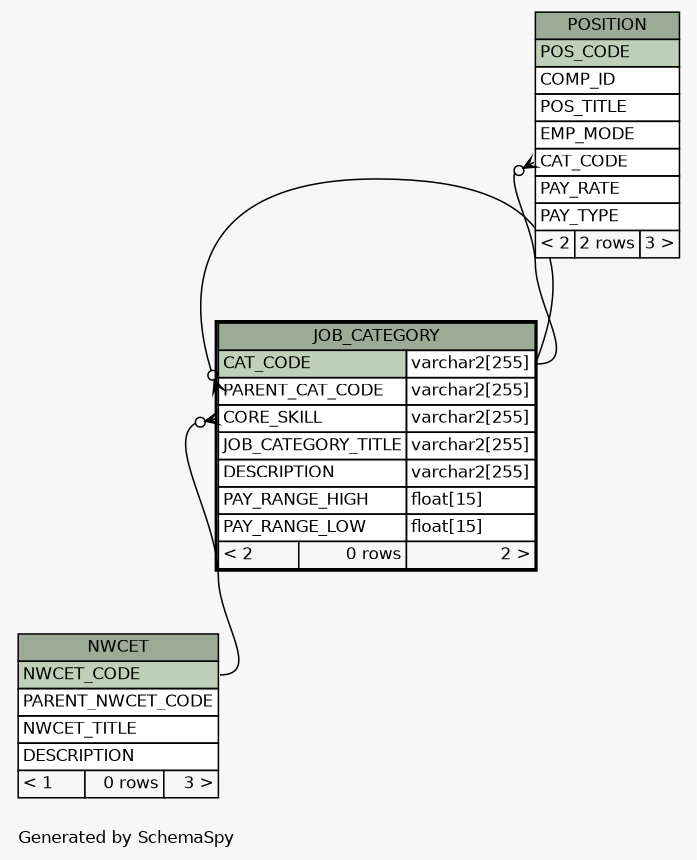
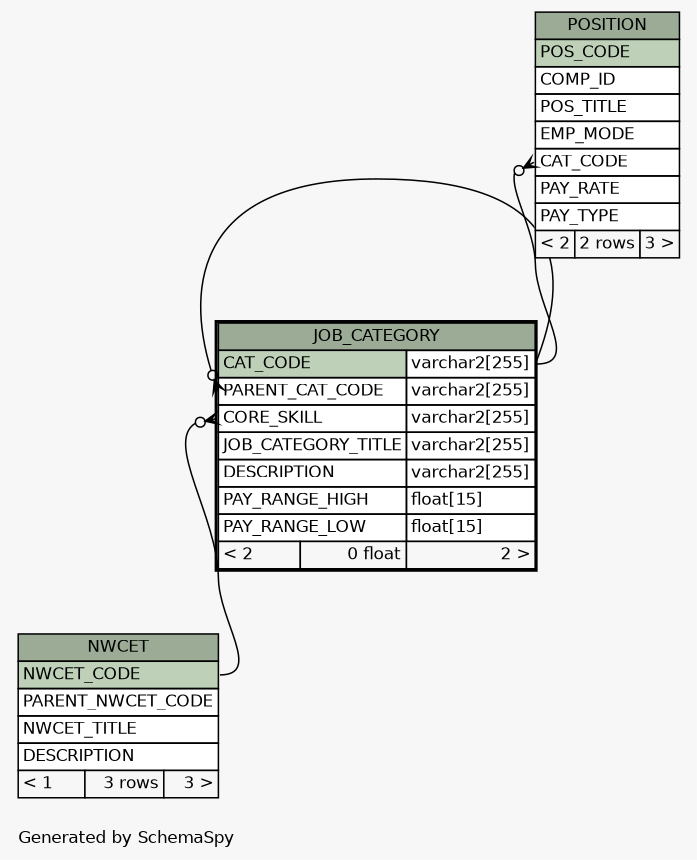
(374, 554) -> (375, 554)
(131, 783) -> (131, 783)
